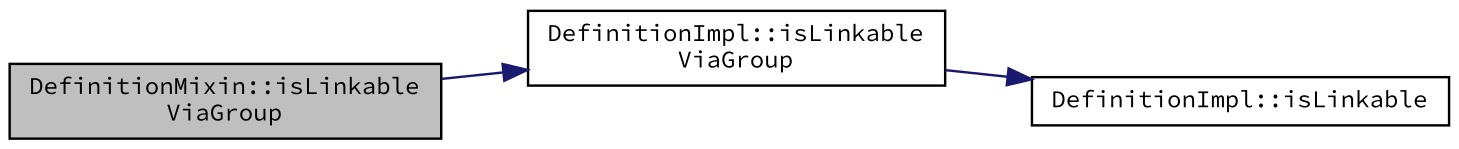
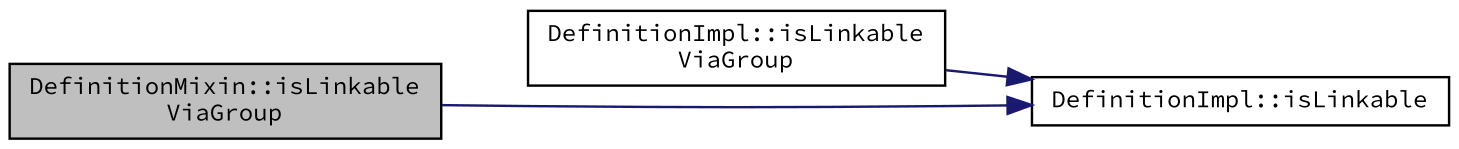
(472, 76) -> (724, 107)
